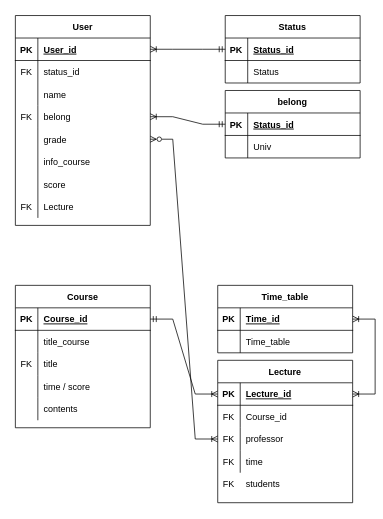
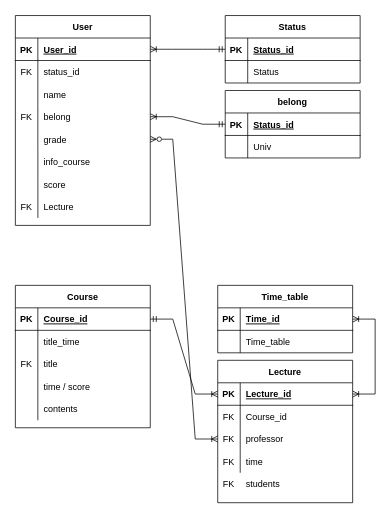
(71, 342) -> (65, 342)
